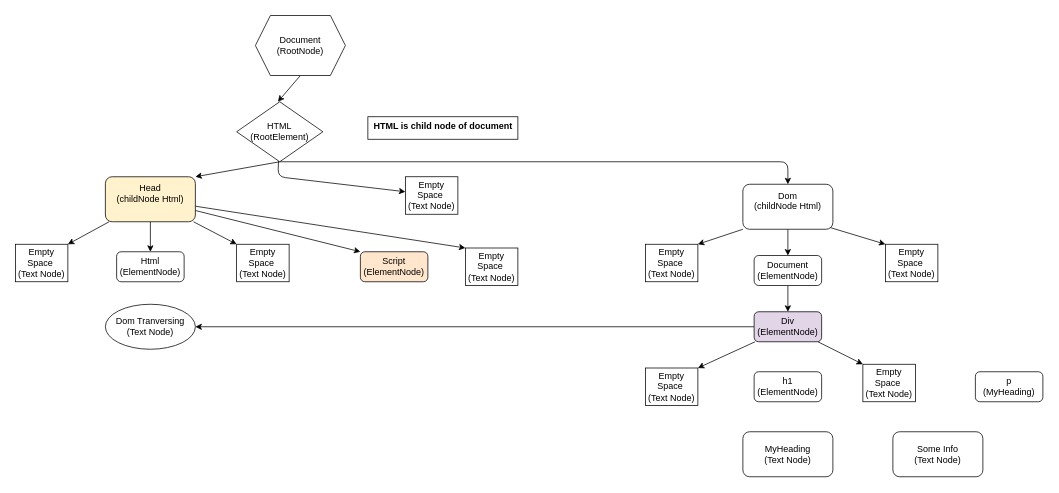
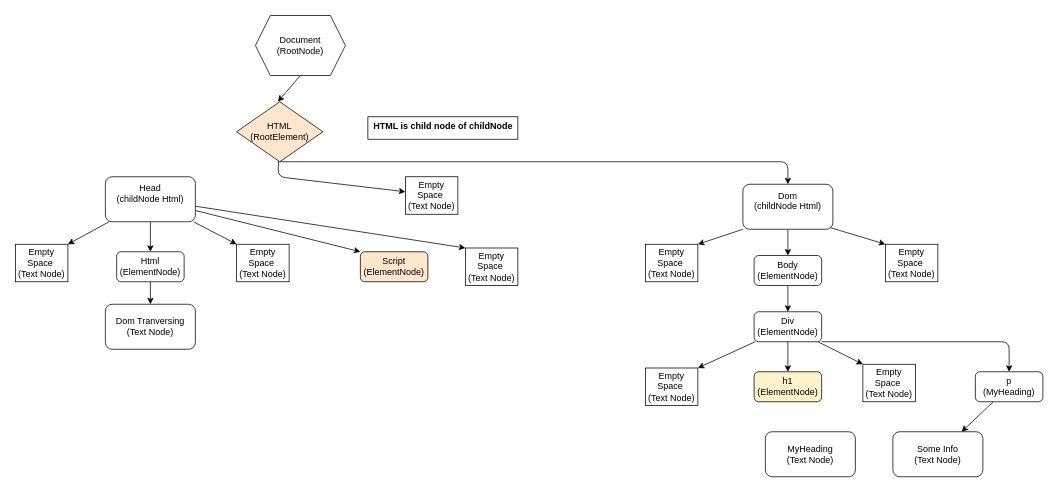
(280, 132) -> (280, 132)
(443, 132) -> (443, 132)
(238, 169) -> none
(150, 199) -> (150, 199)
(788, 270) -> (788, 270)
none -> (150, 290)
(150, 327) -> (150, 327)
(478, 327) -> (788, 365)
(788, 327) -> (788, 327)
none -> (916, 342)
(788, 387) -> (788, 387)
none -> (979, 415)
(788, 454) -> (810, 454)
